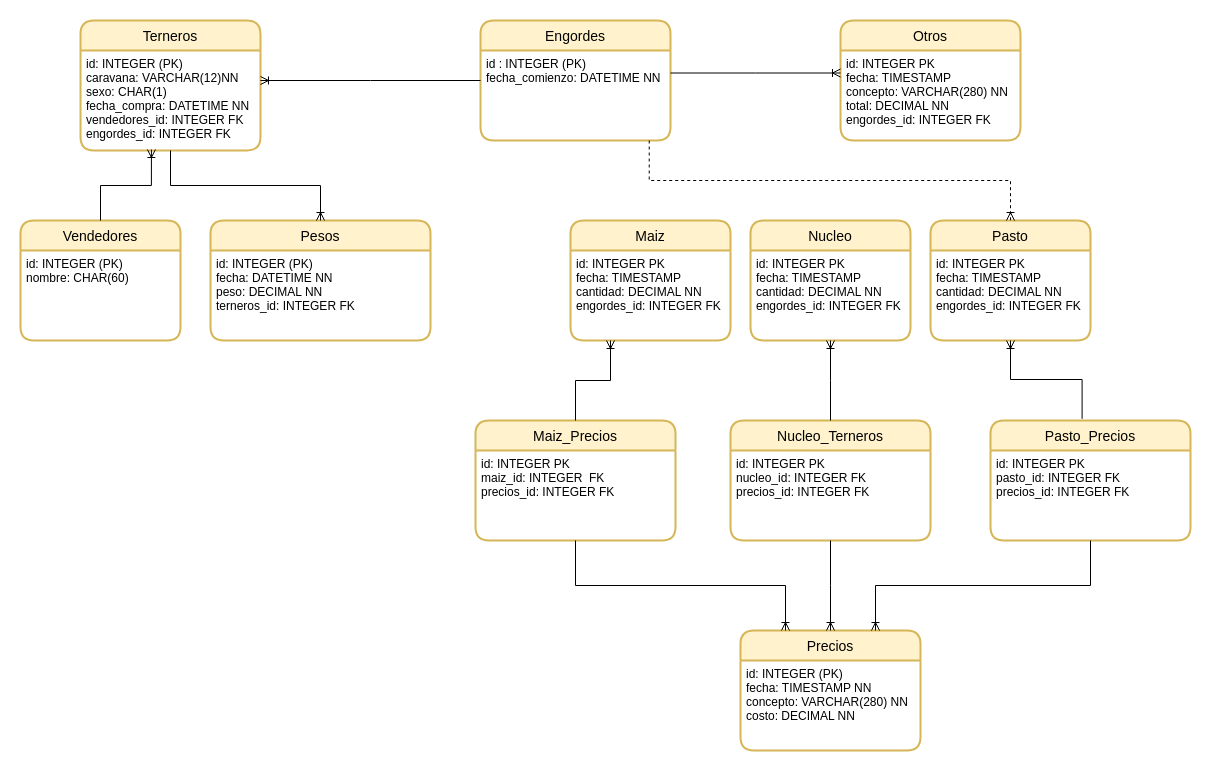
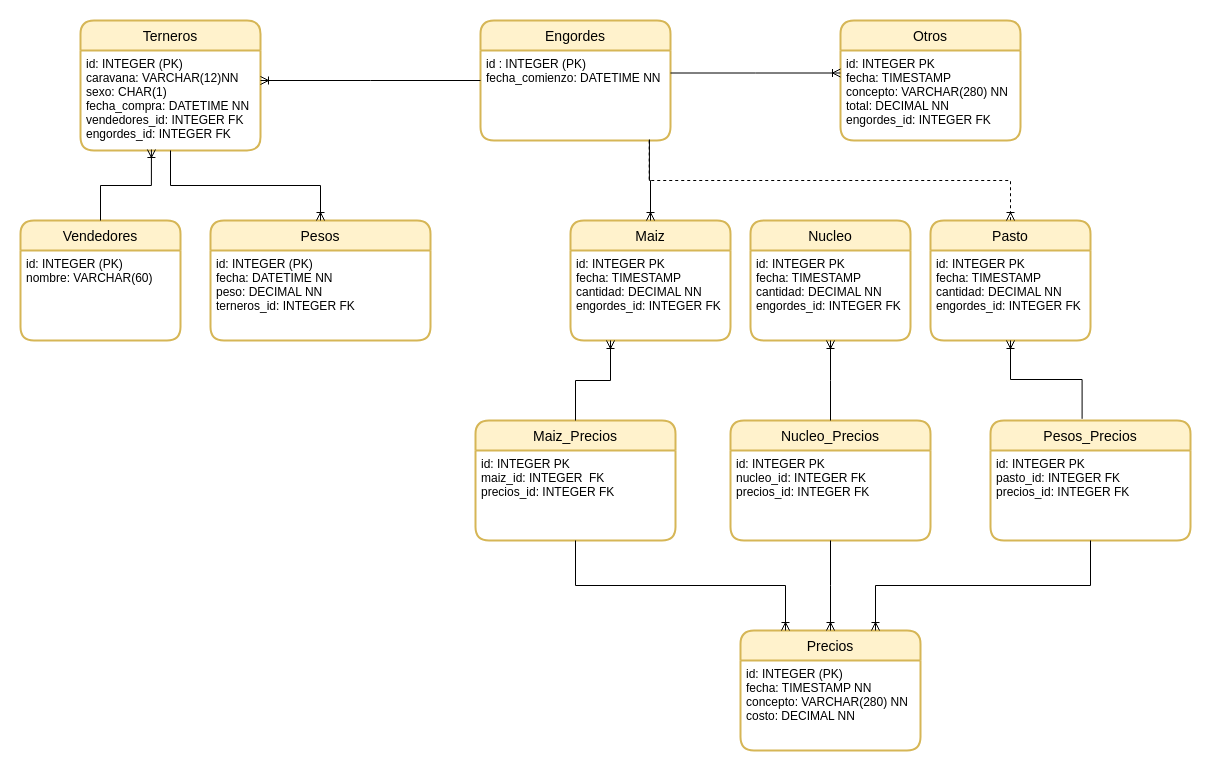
none -> (651, 201)
(74, 264) -> (74, 264)
(830, 436) -> (830, 436)
(1090, 436) -> (1090, 436)
